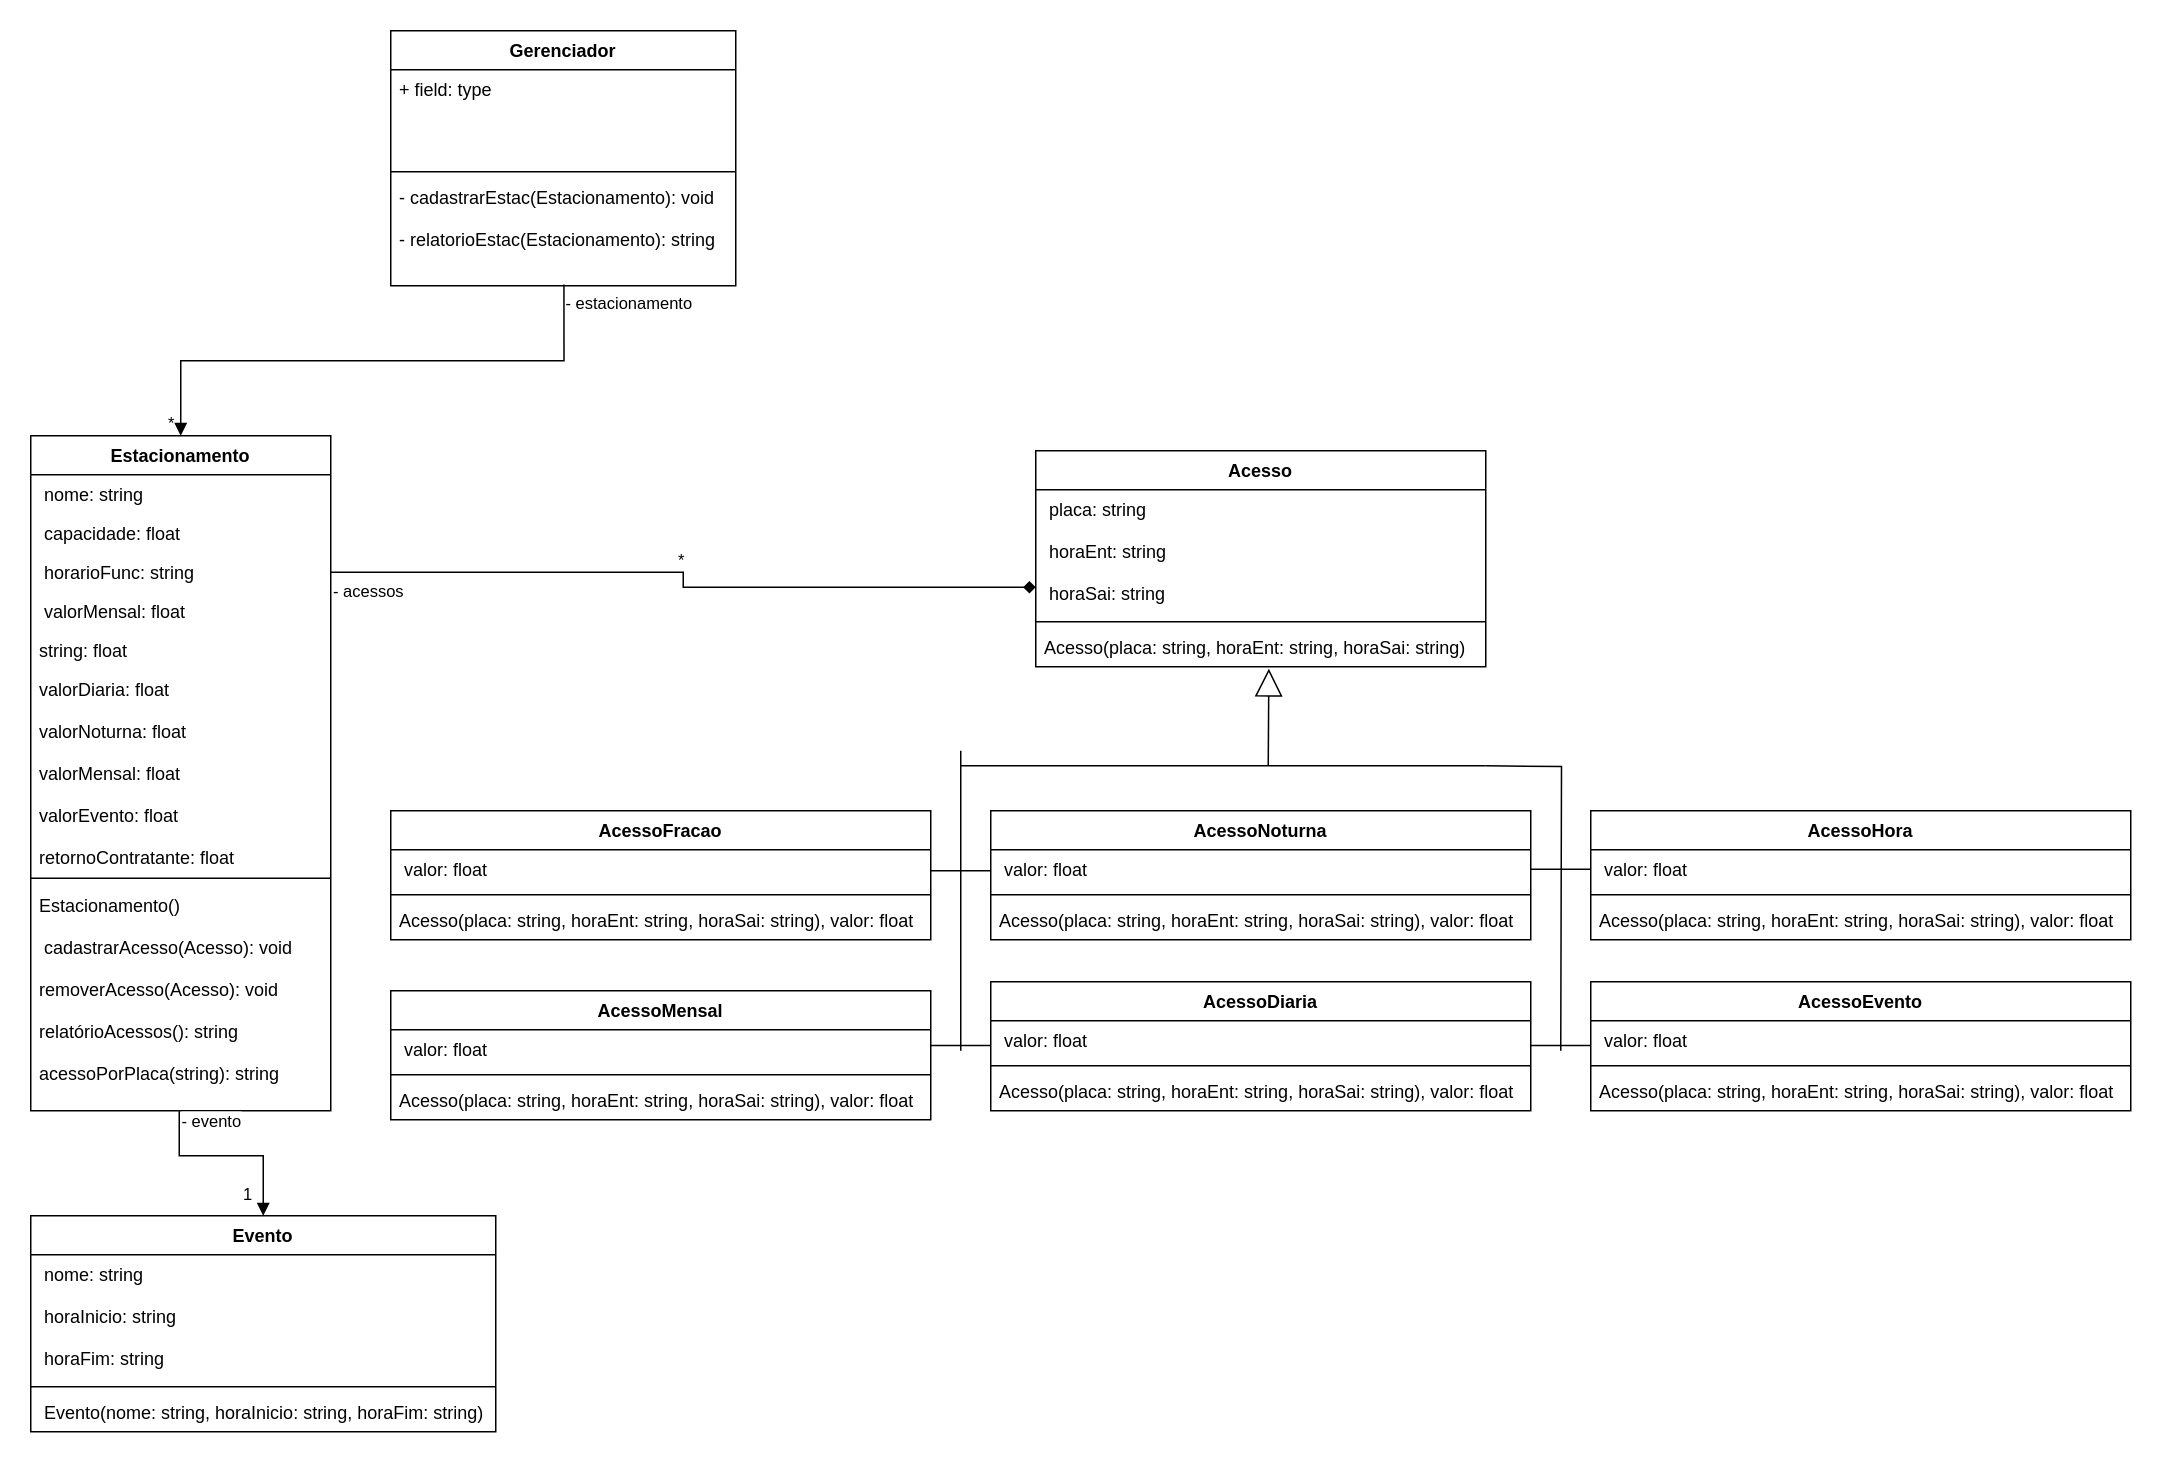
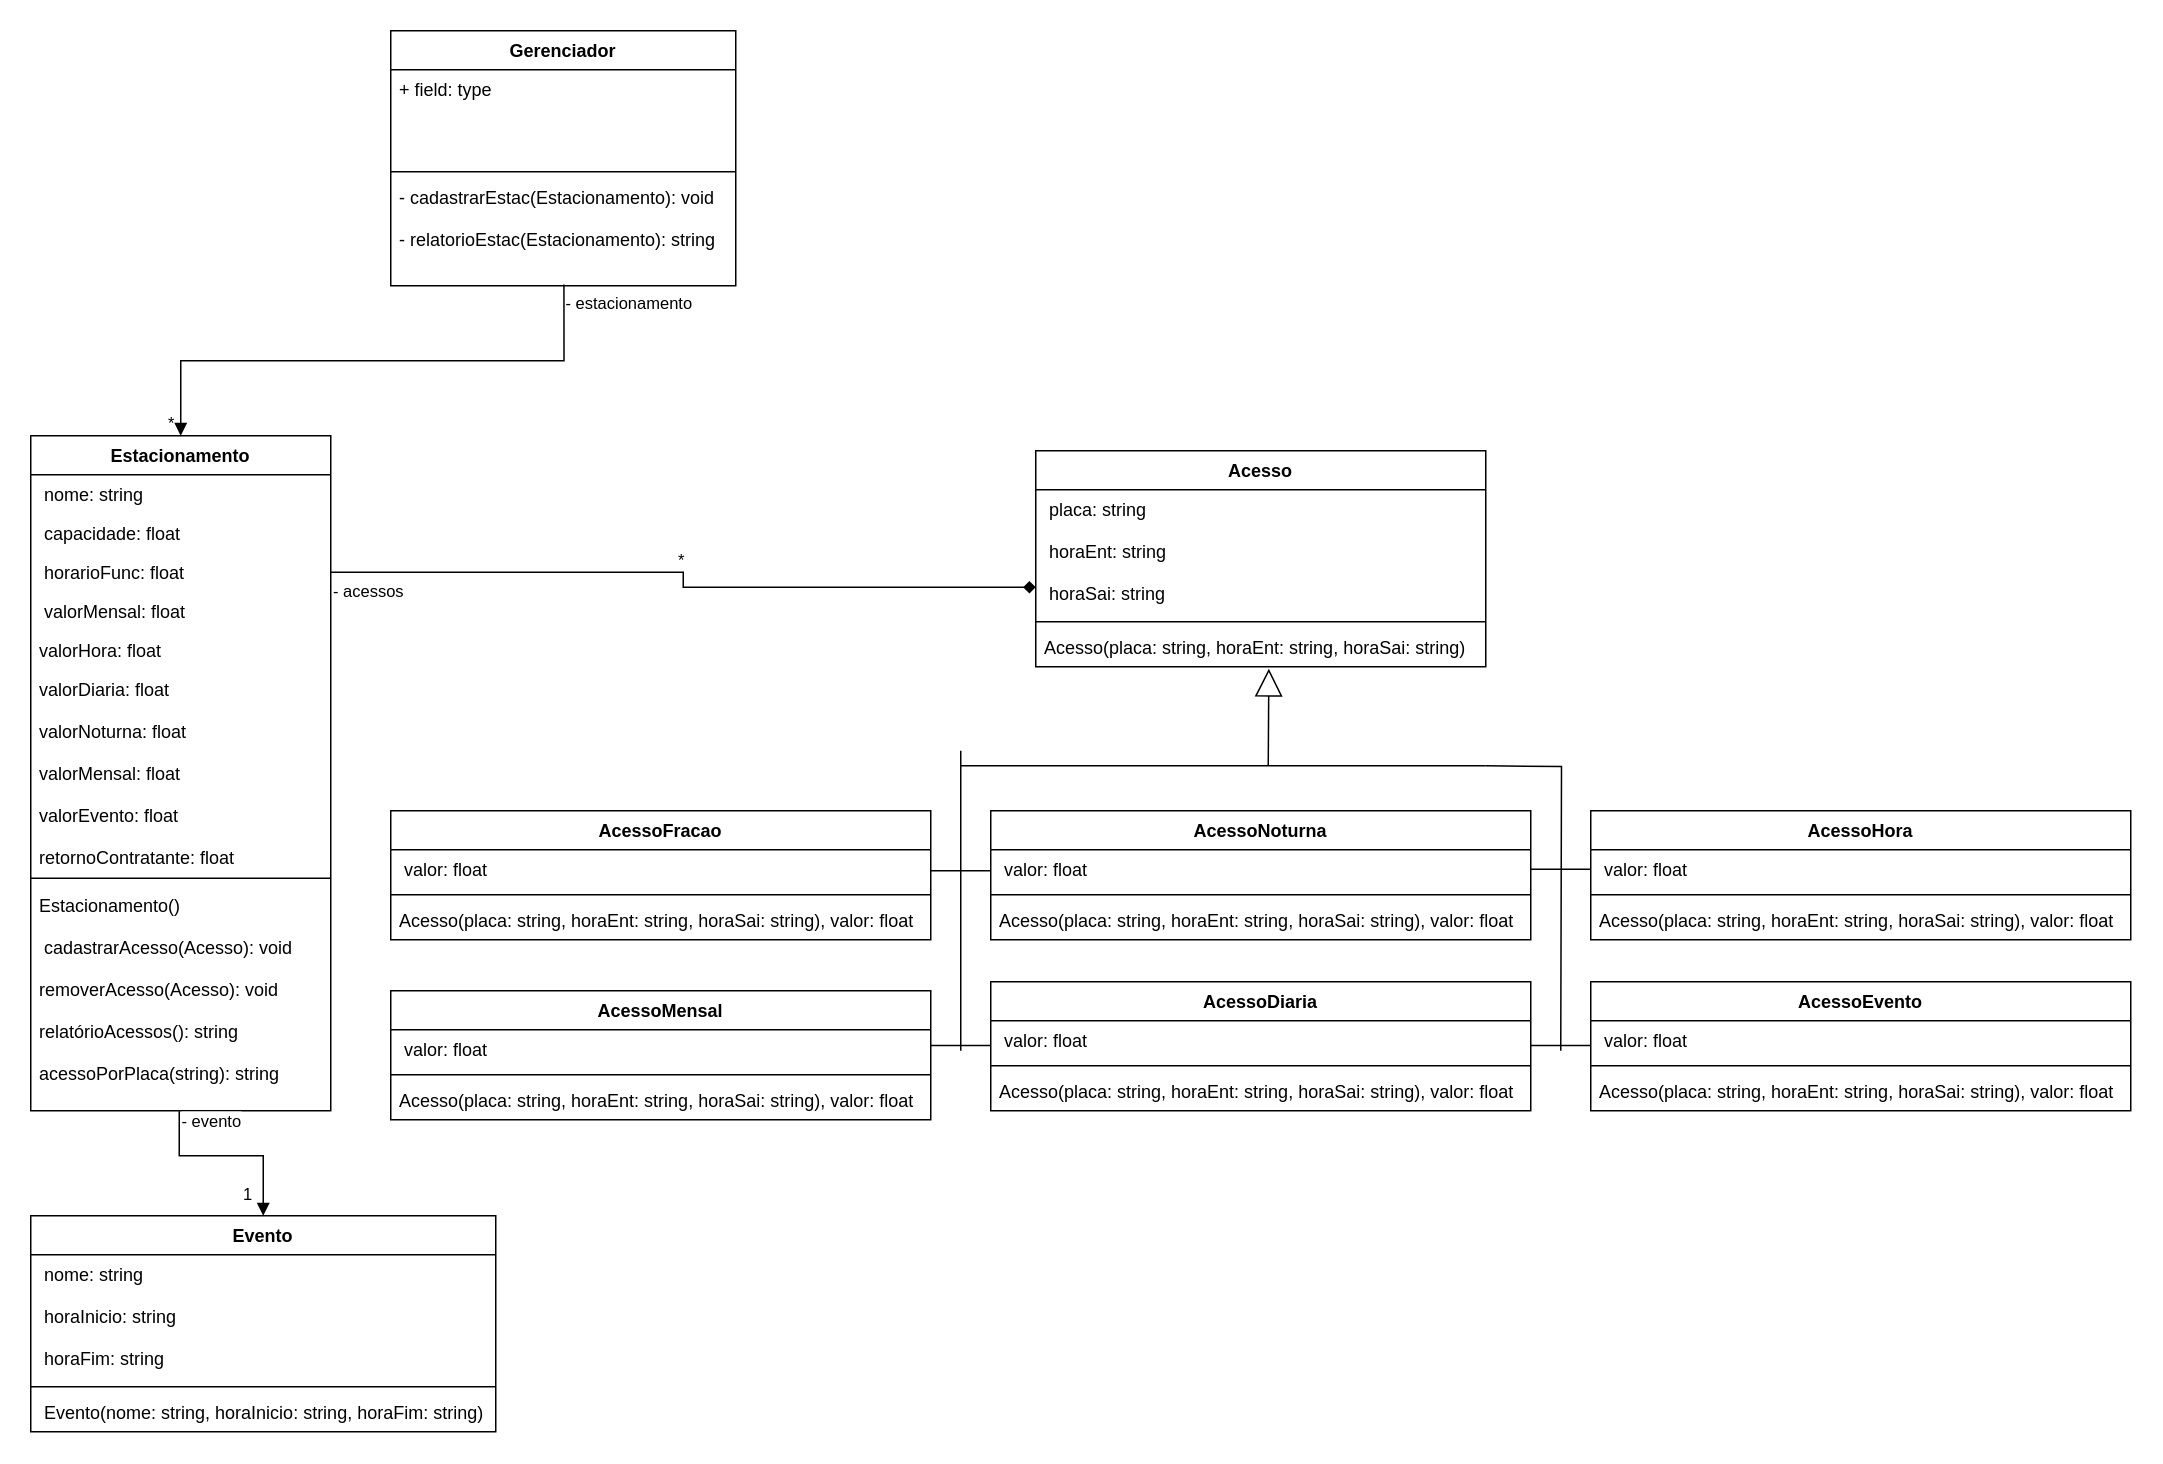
(125, 573) -> (120, 573)
(95, 651) -> (110, 651)
